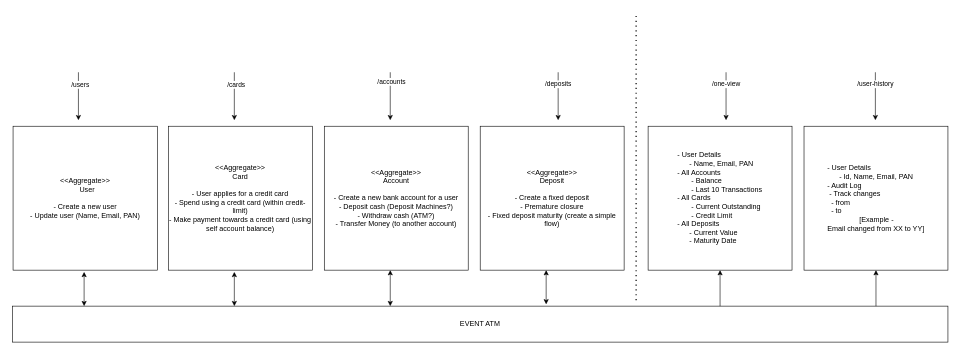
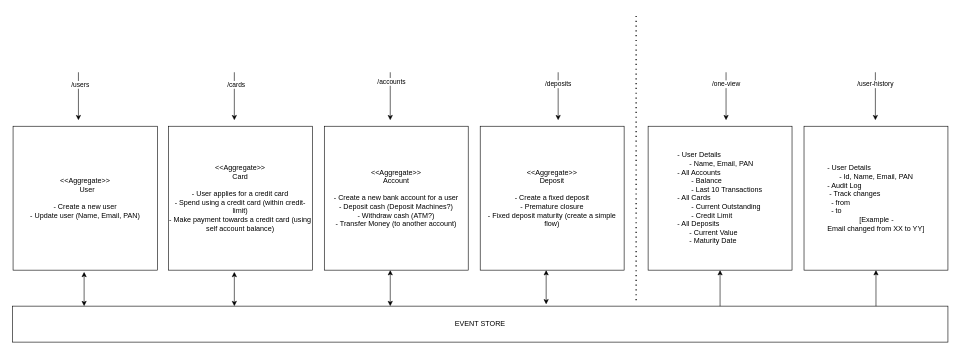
(480, 324) -> (480, 324)
